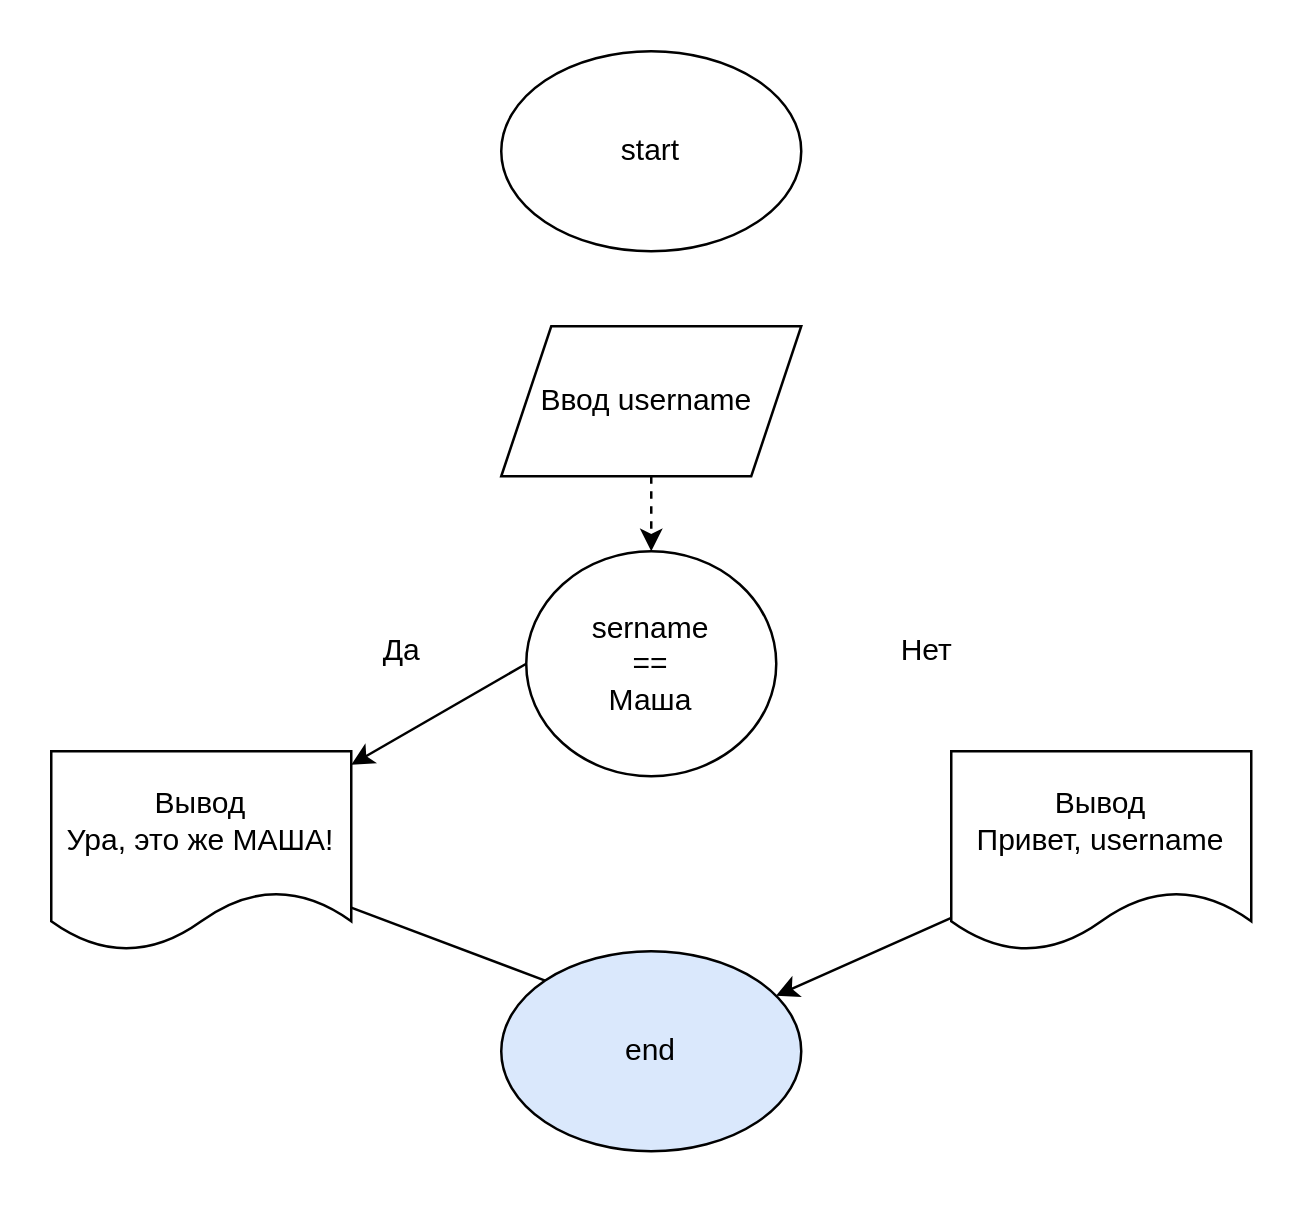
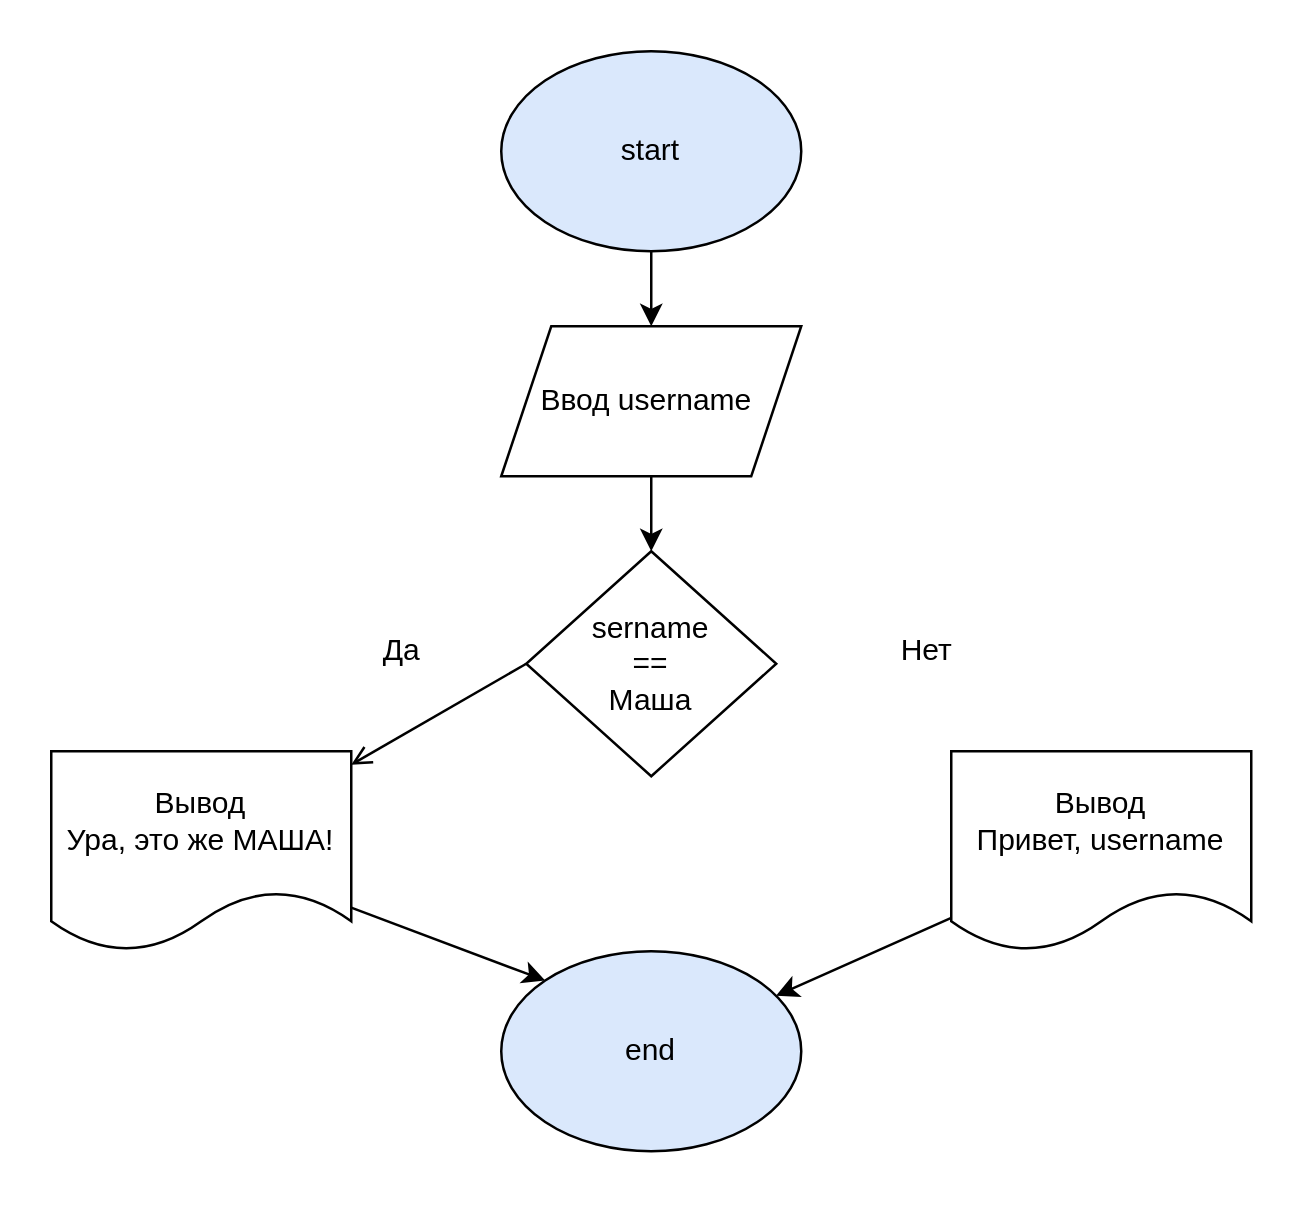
(651, 151) -> (651, 151)
none -> (651, 280)
(651, 507) -> (651, 507)
(651, 664) -> (651, 664)
(367, 756) -> (363, 758)
(534, 976) -> (528, 974)
